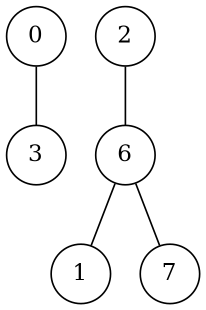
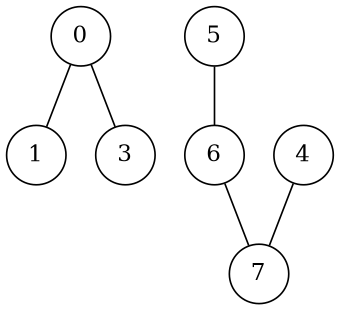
(125, 36) -> (214, 36)
none -> (304, 155)
(103, 215) -> (59, 96)
